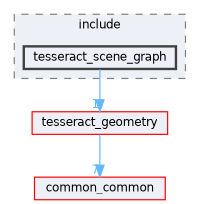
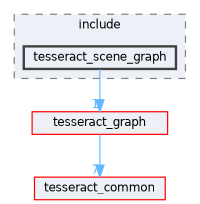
(100, 123) -> (100, 123)
(100, 188) -> (100, 188)
